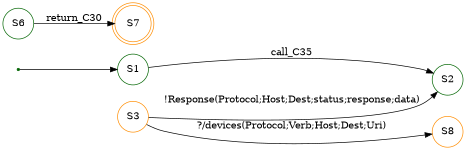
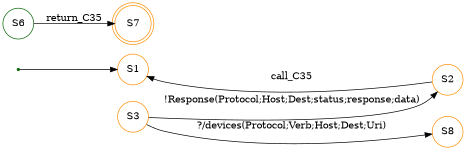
(74, 18) -> (74, 18)
(288, 58) -> (292, 92)
(133, 69) -> (133, 69)
(448, 80) -> (448, 80)
